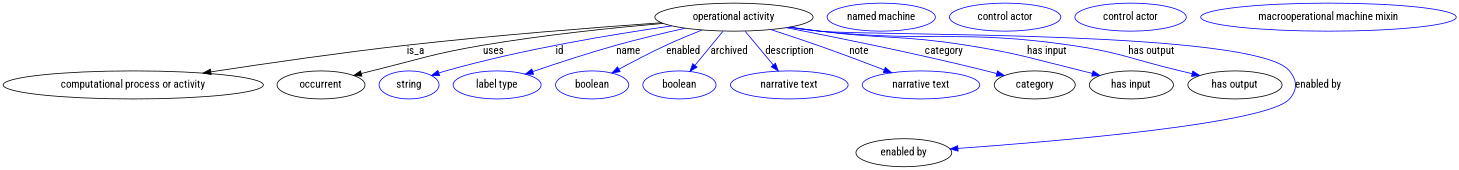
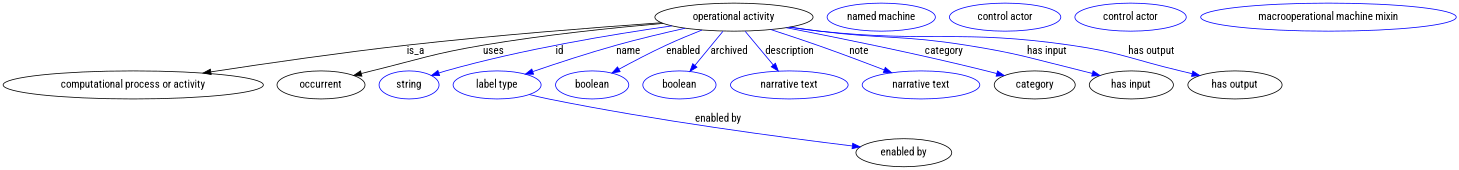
(1224, 51) -> (690, 124)
